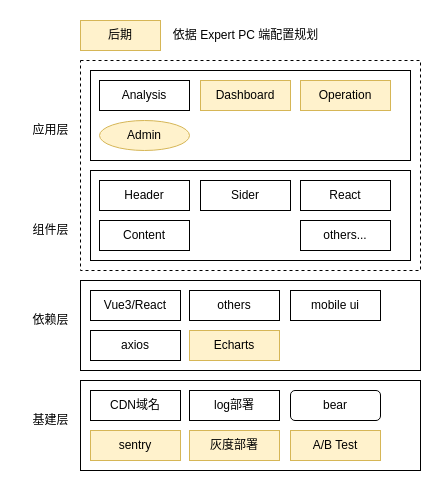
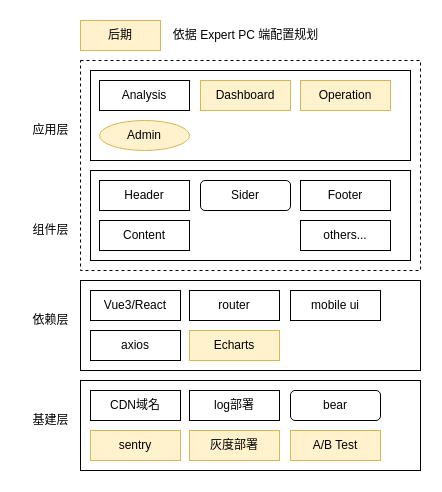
(246, 196) -> (246, 196)
(346, 196) -> (346, 196)
(235, 306) -> (235, 306)
